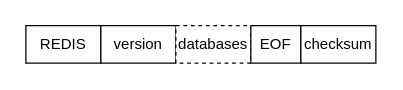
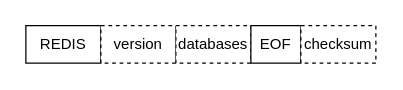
(138, 44) -> (138, 44)
(338, 44) -> (338, 44)
